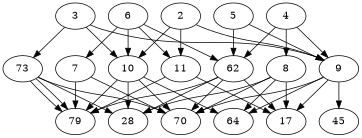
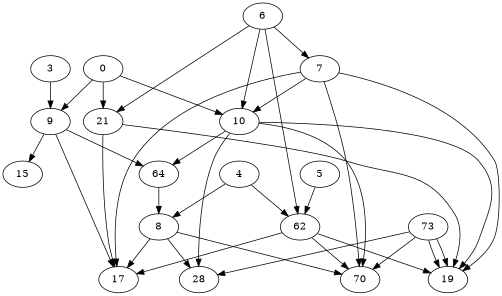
(181, 16) -> (103, 69)
(98, 39) -> (283, 93)
(52, 40) -> none
(281, 40) -> none
(310, 40) -> none
(181, 69) -> (103, 122)
(266, 89) -> (159, 197)
(184, 93) -> none
(270, 93) -> none
(75, 122) -> (448, 280)
none -> (170, 122)
(339, 122) -> (23, 174)
